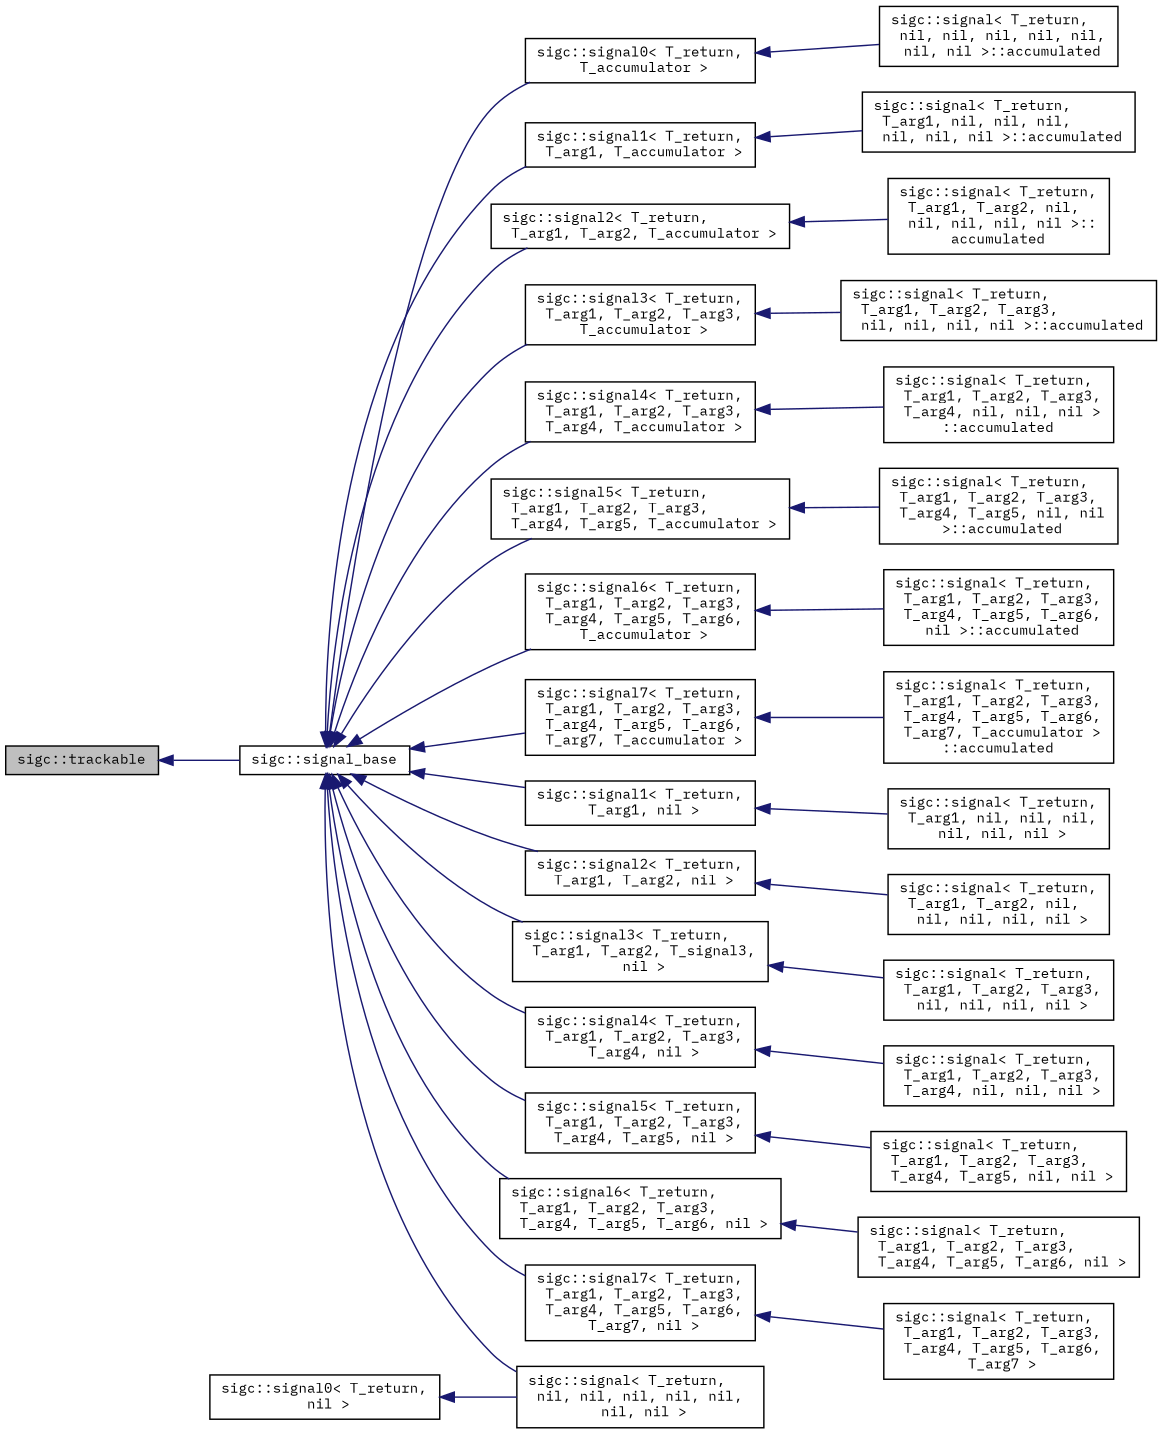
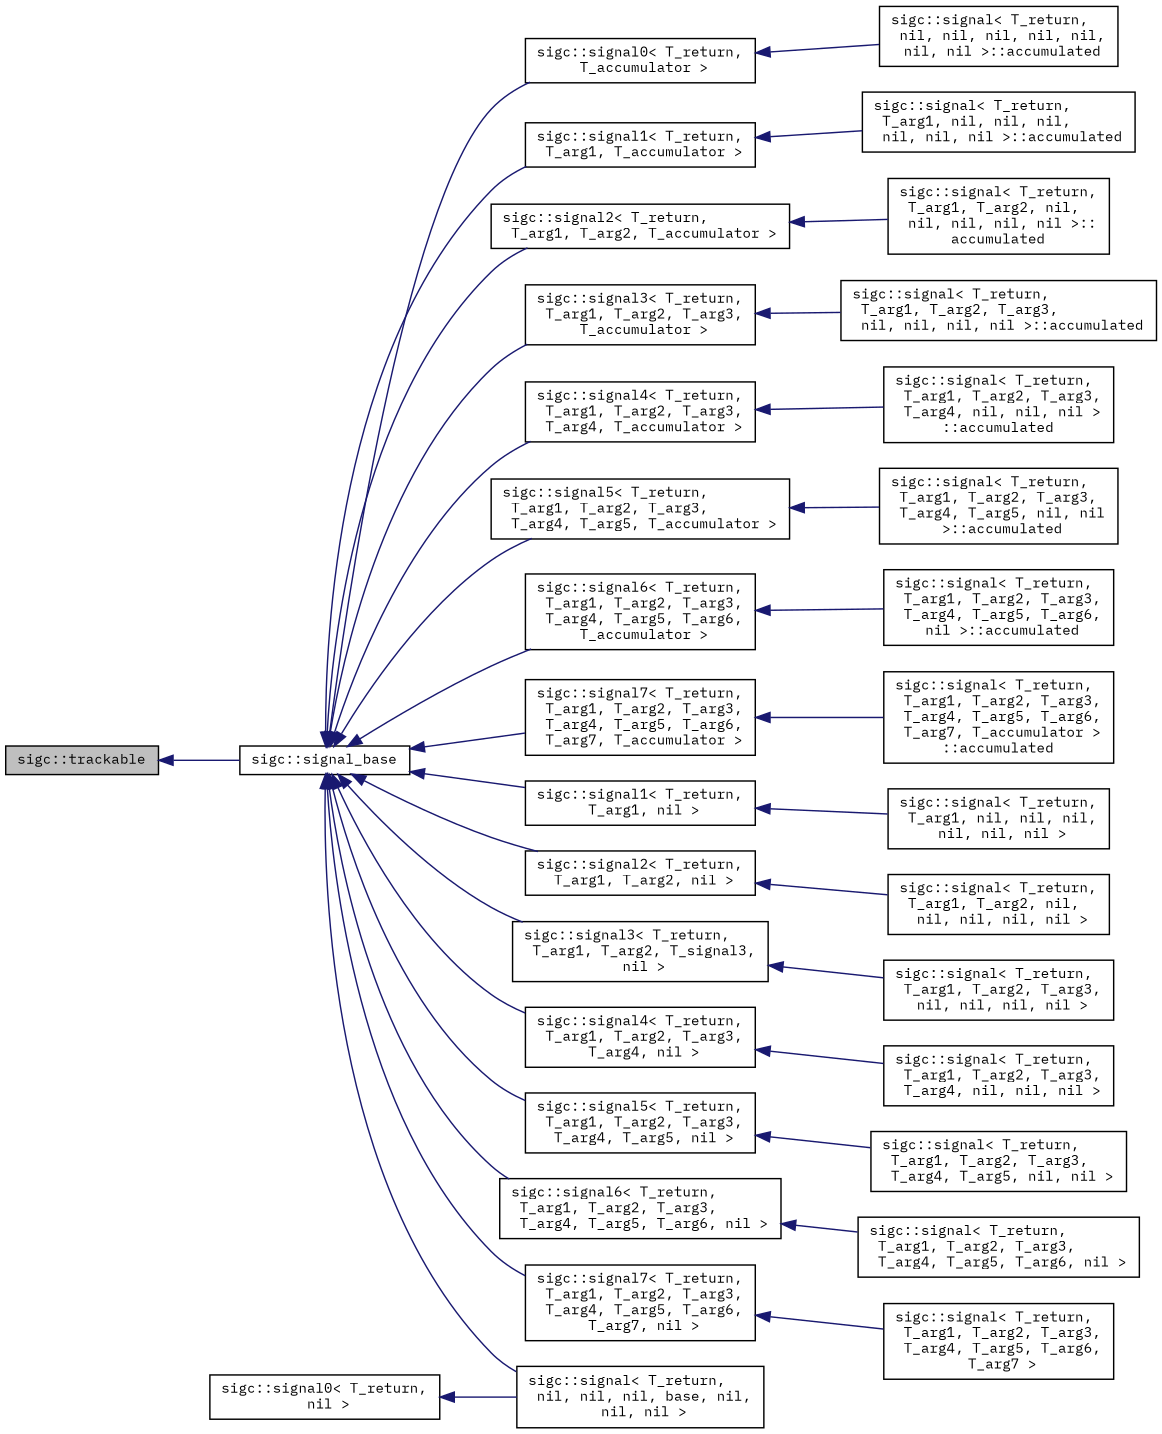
(640, 1397) -> (640, 1397)
